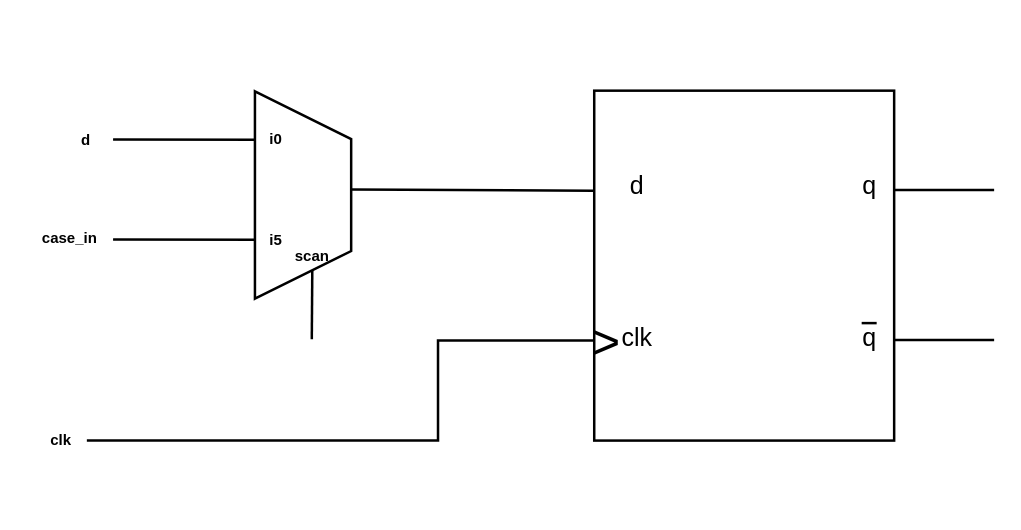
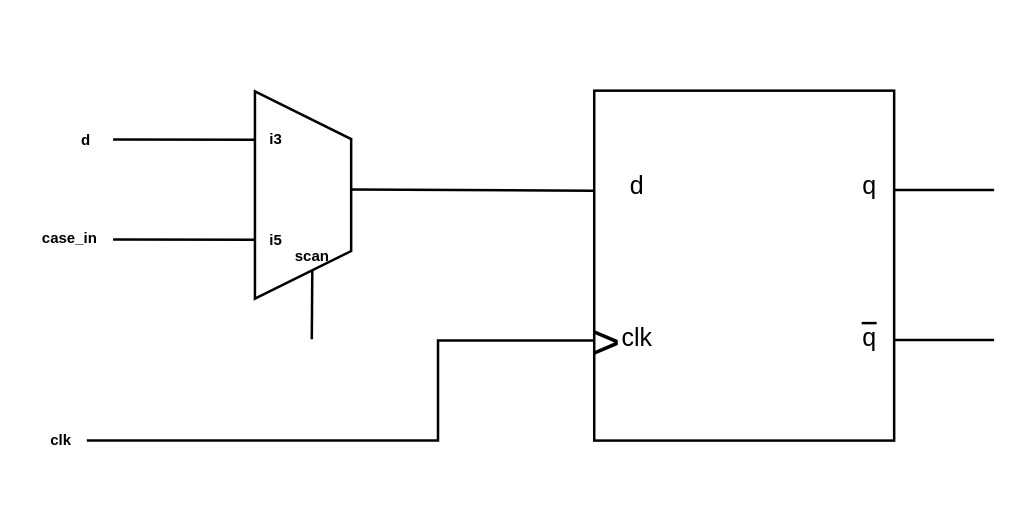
(276, 139) -> (276, 139)
